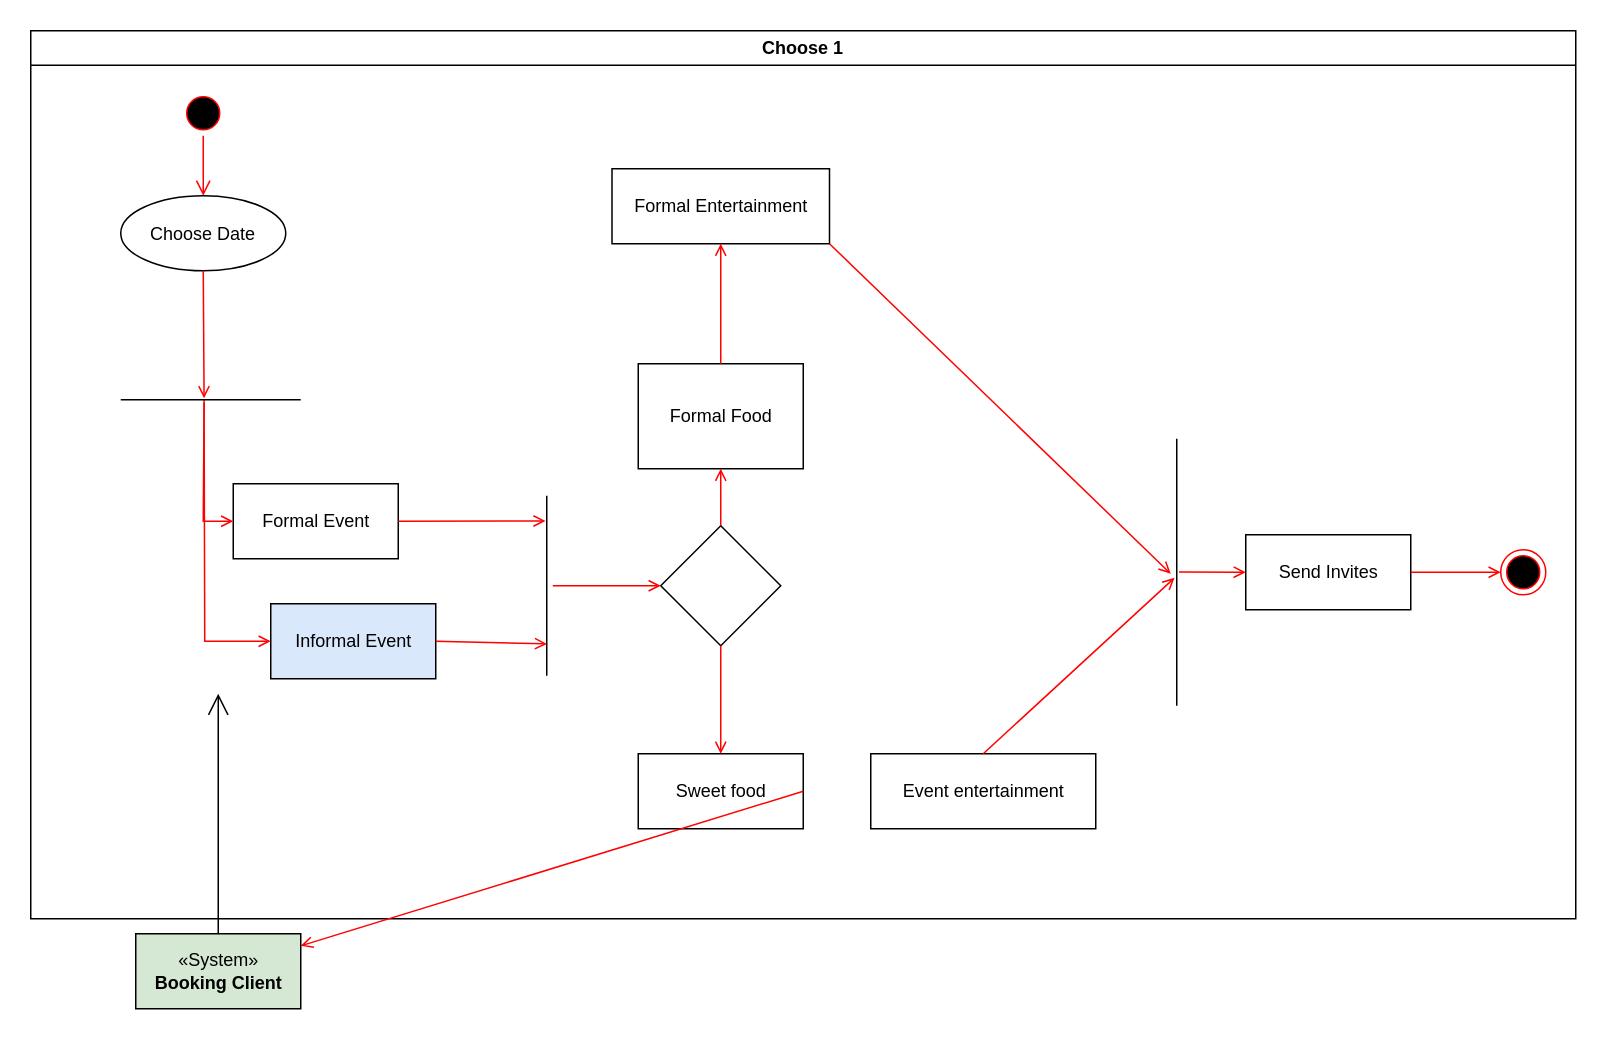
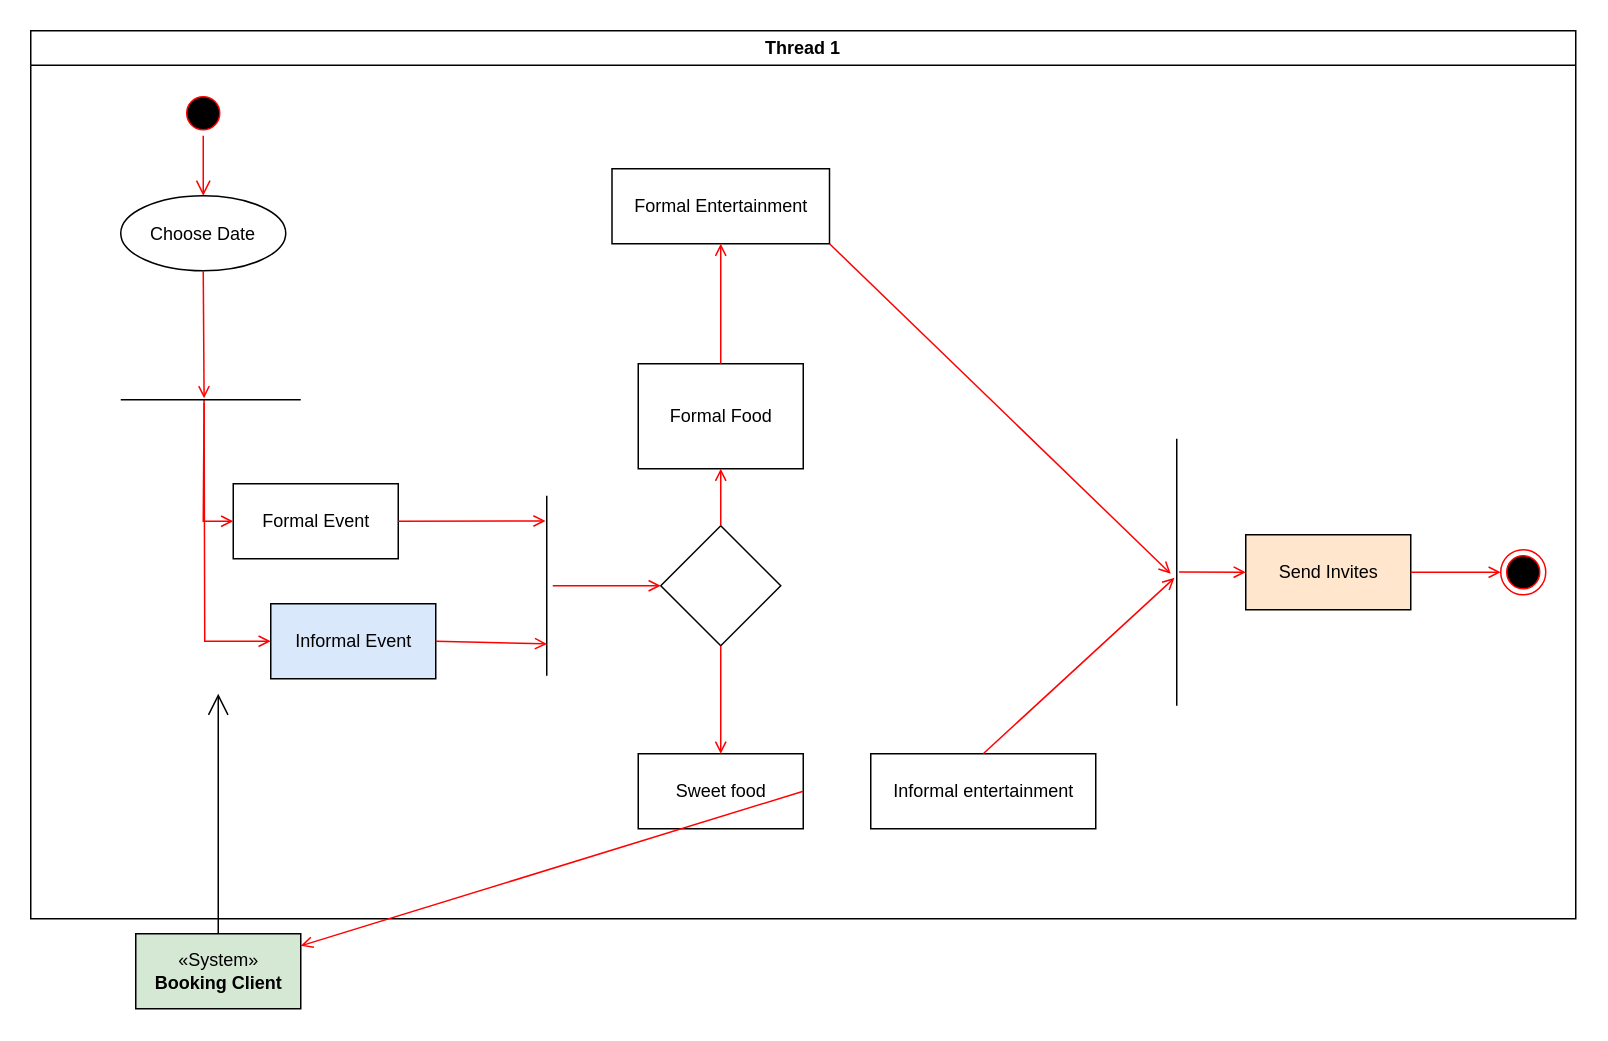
(803, 49) -> (803, 49)
(1328, 572) -> (1328, 572)
(984, 791) -> (984, 791)
